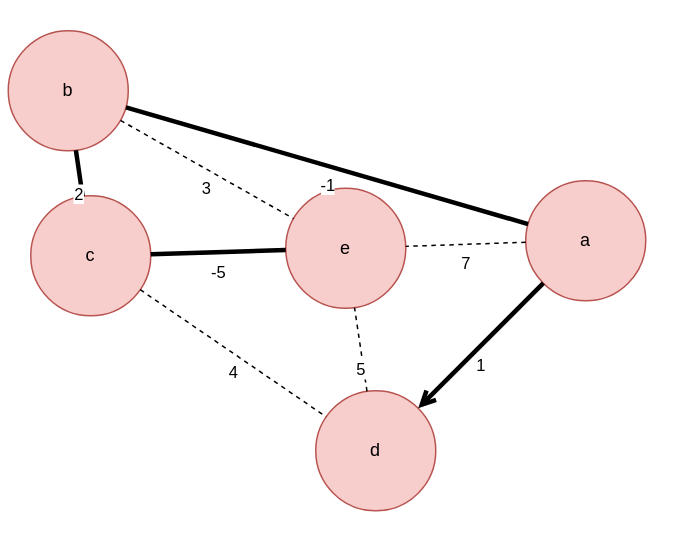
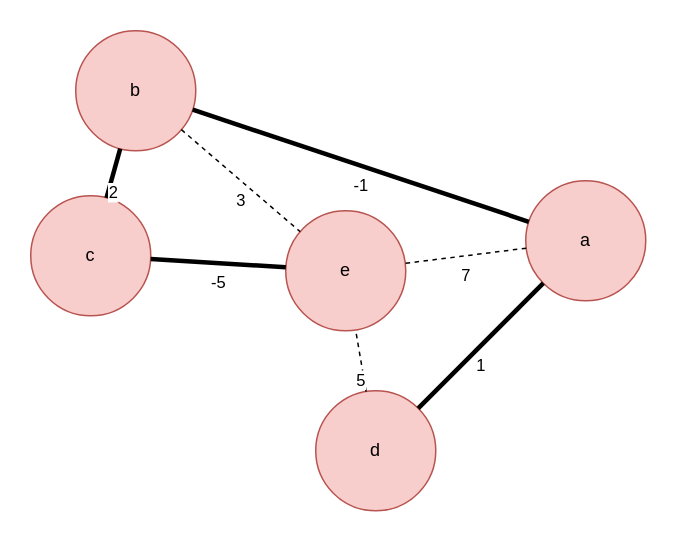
(68, 91) -> (136, 91)
(346, 248) -> (346, 271)
(231, 352) -> none
(428, 398) -> (425, 402)
